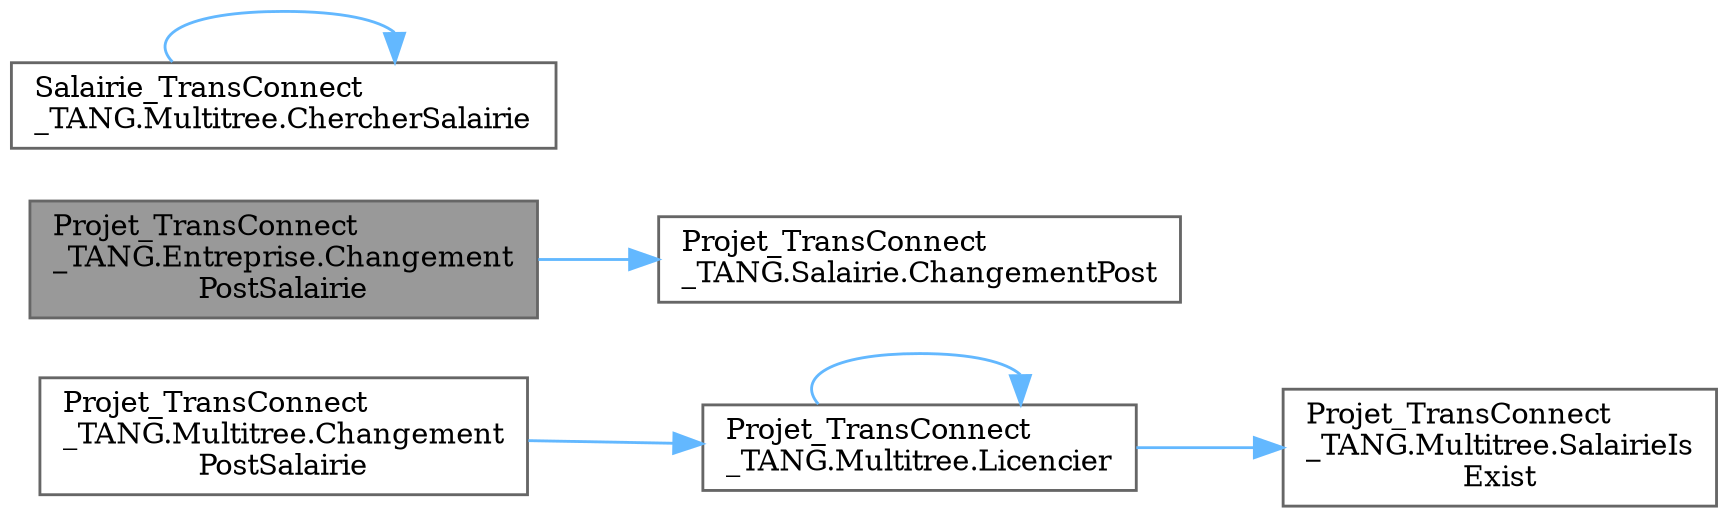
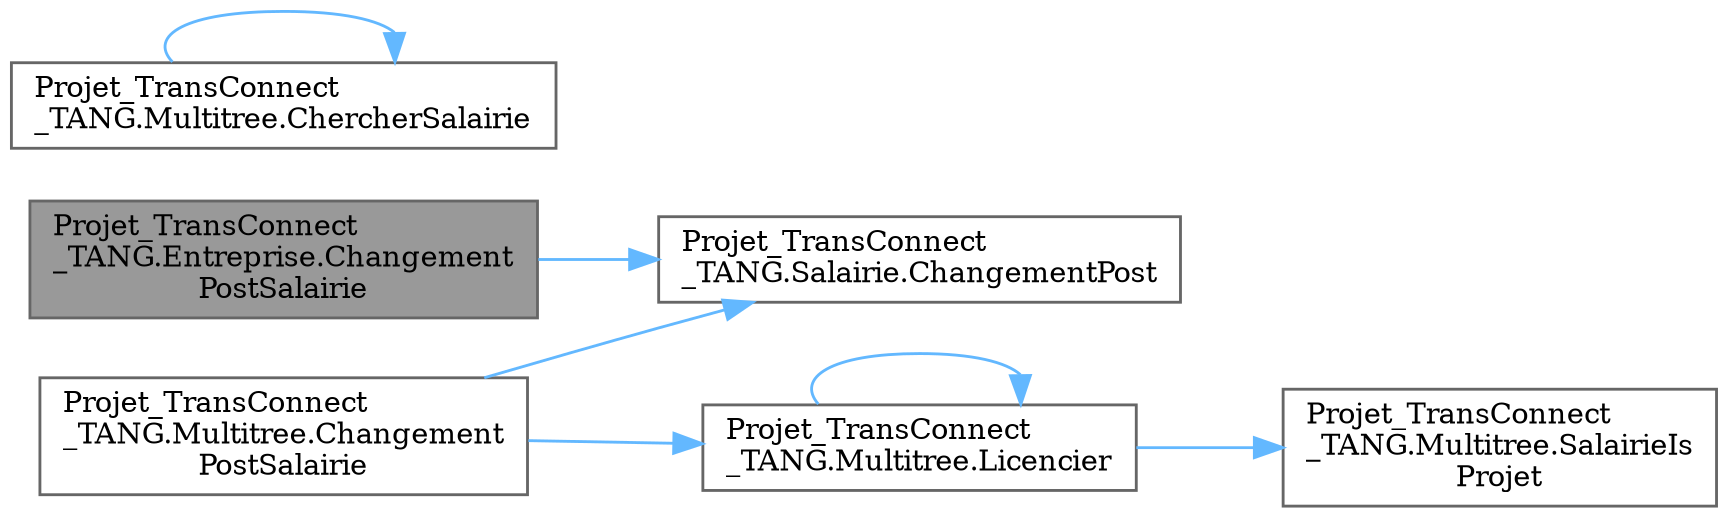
(284, 106) -> (284, 106)
none -> (604, 343)
(1500, 448) -> (1500, 448)
